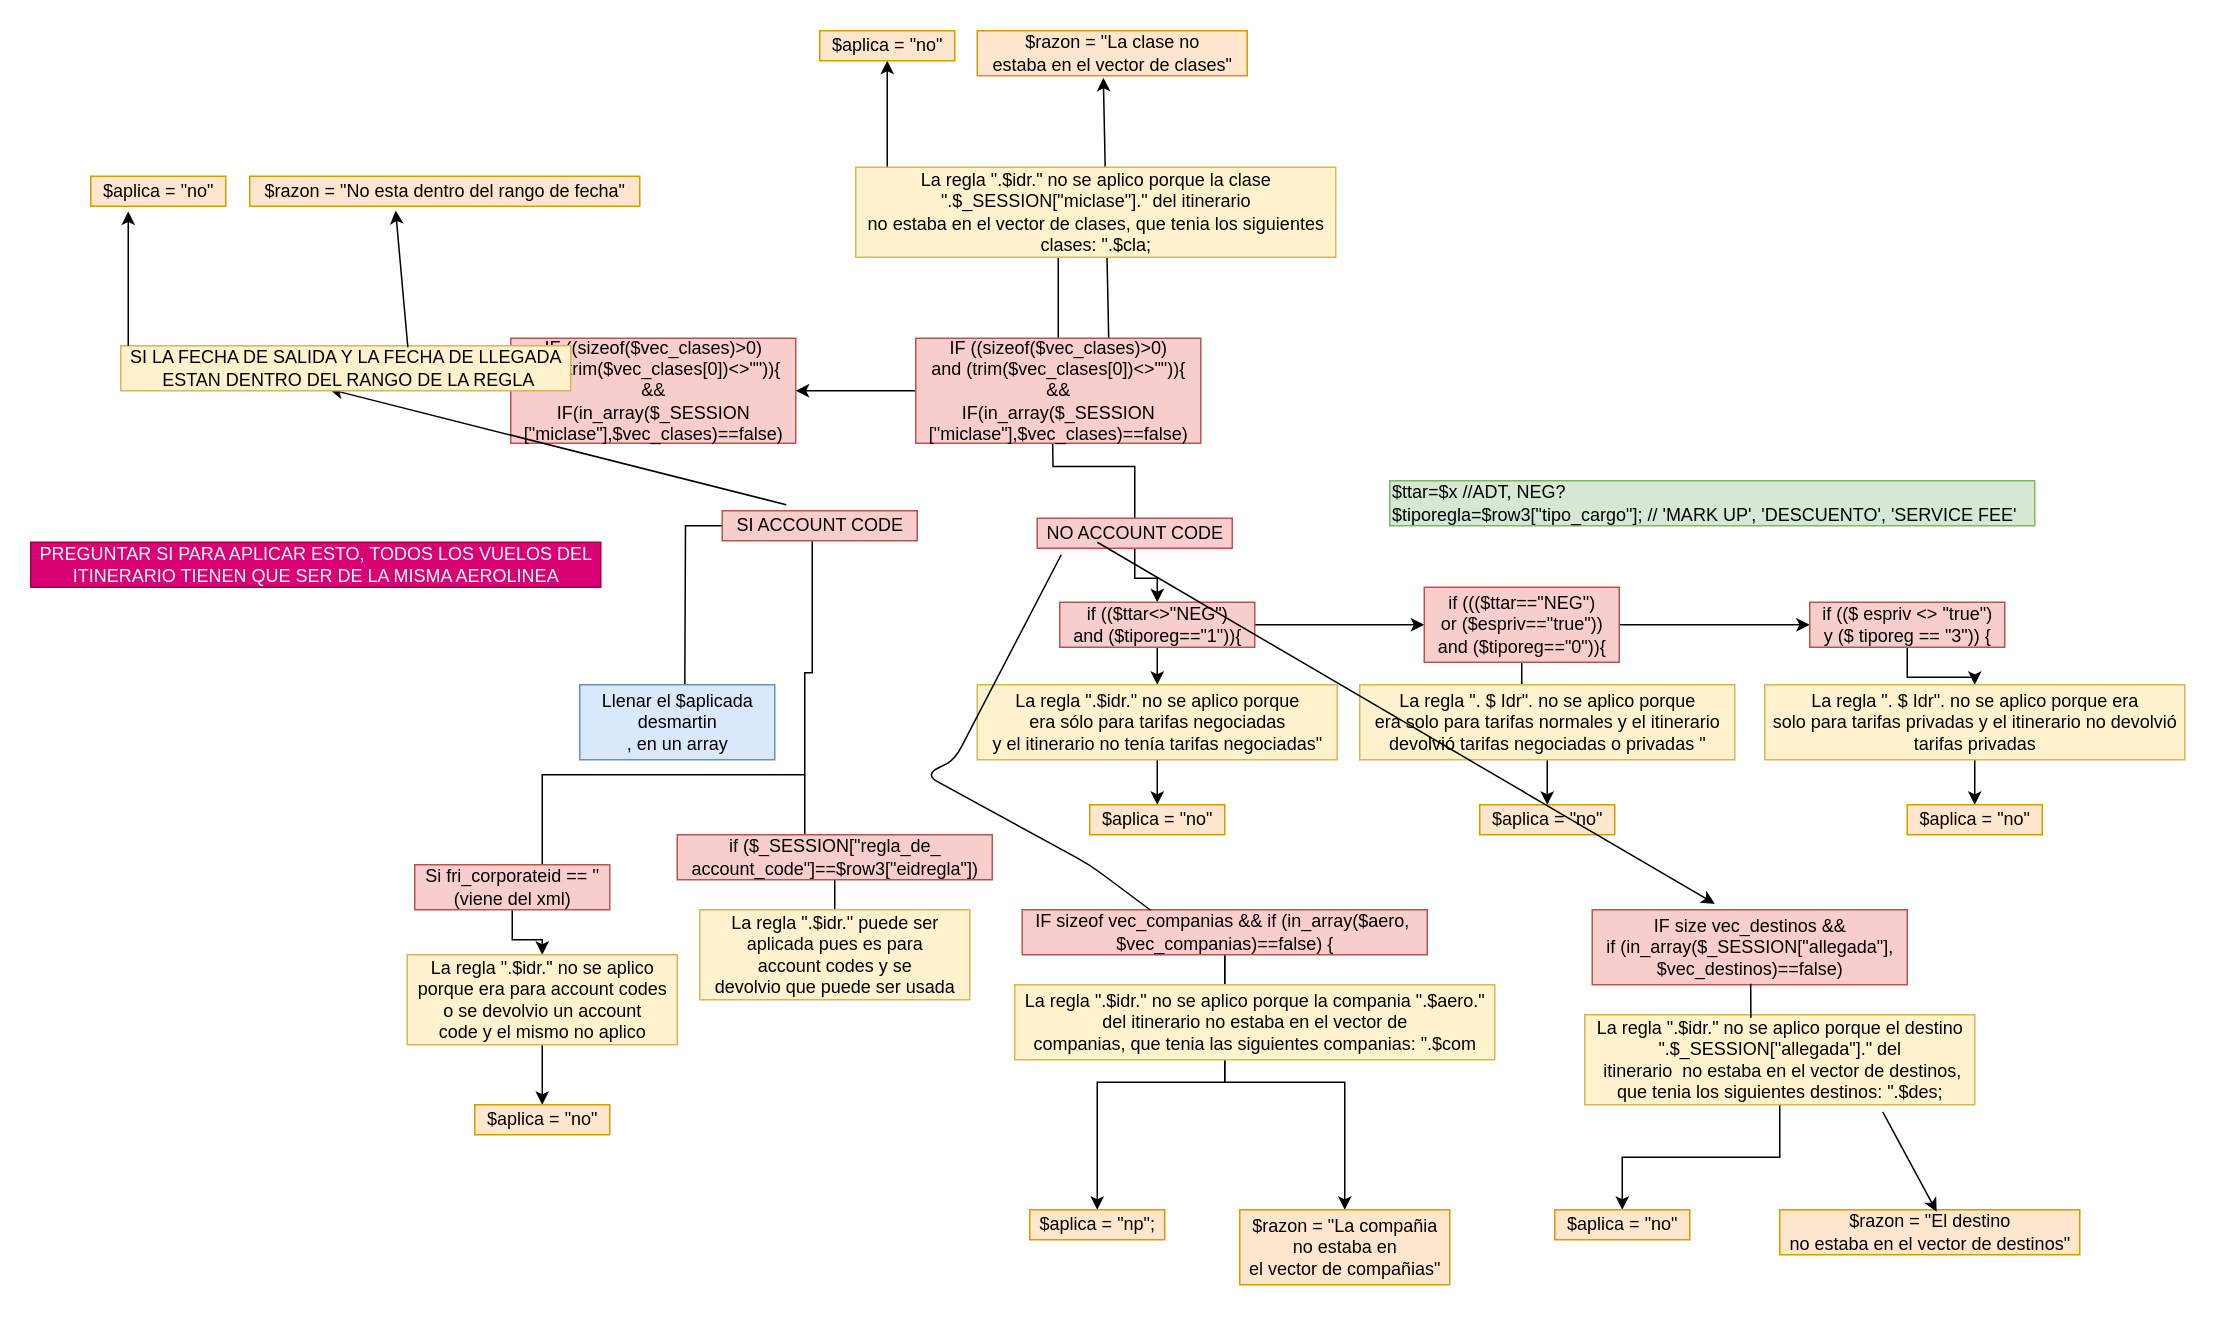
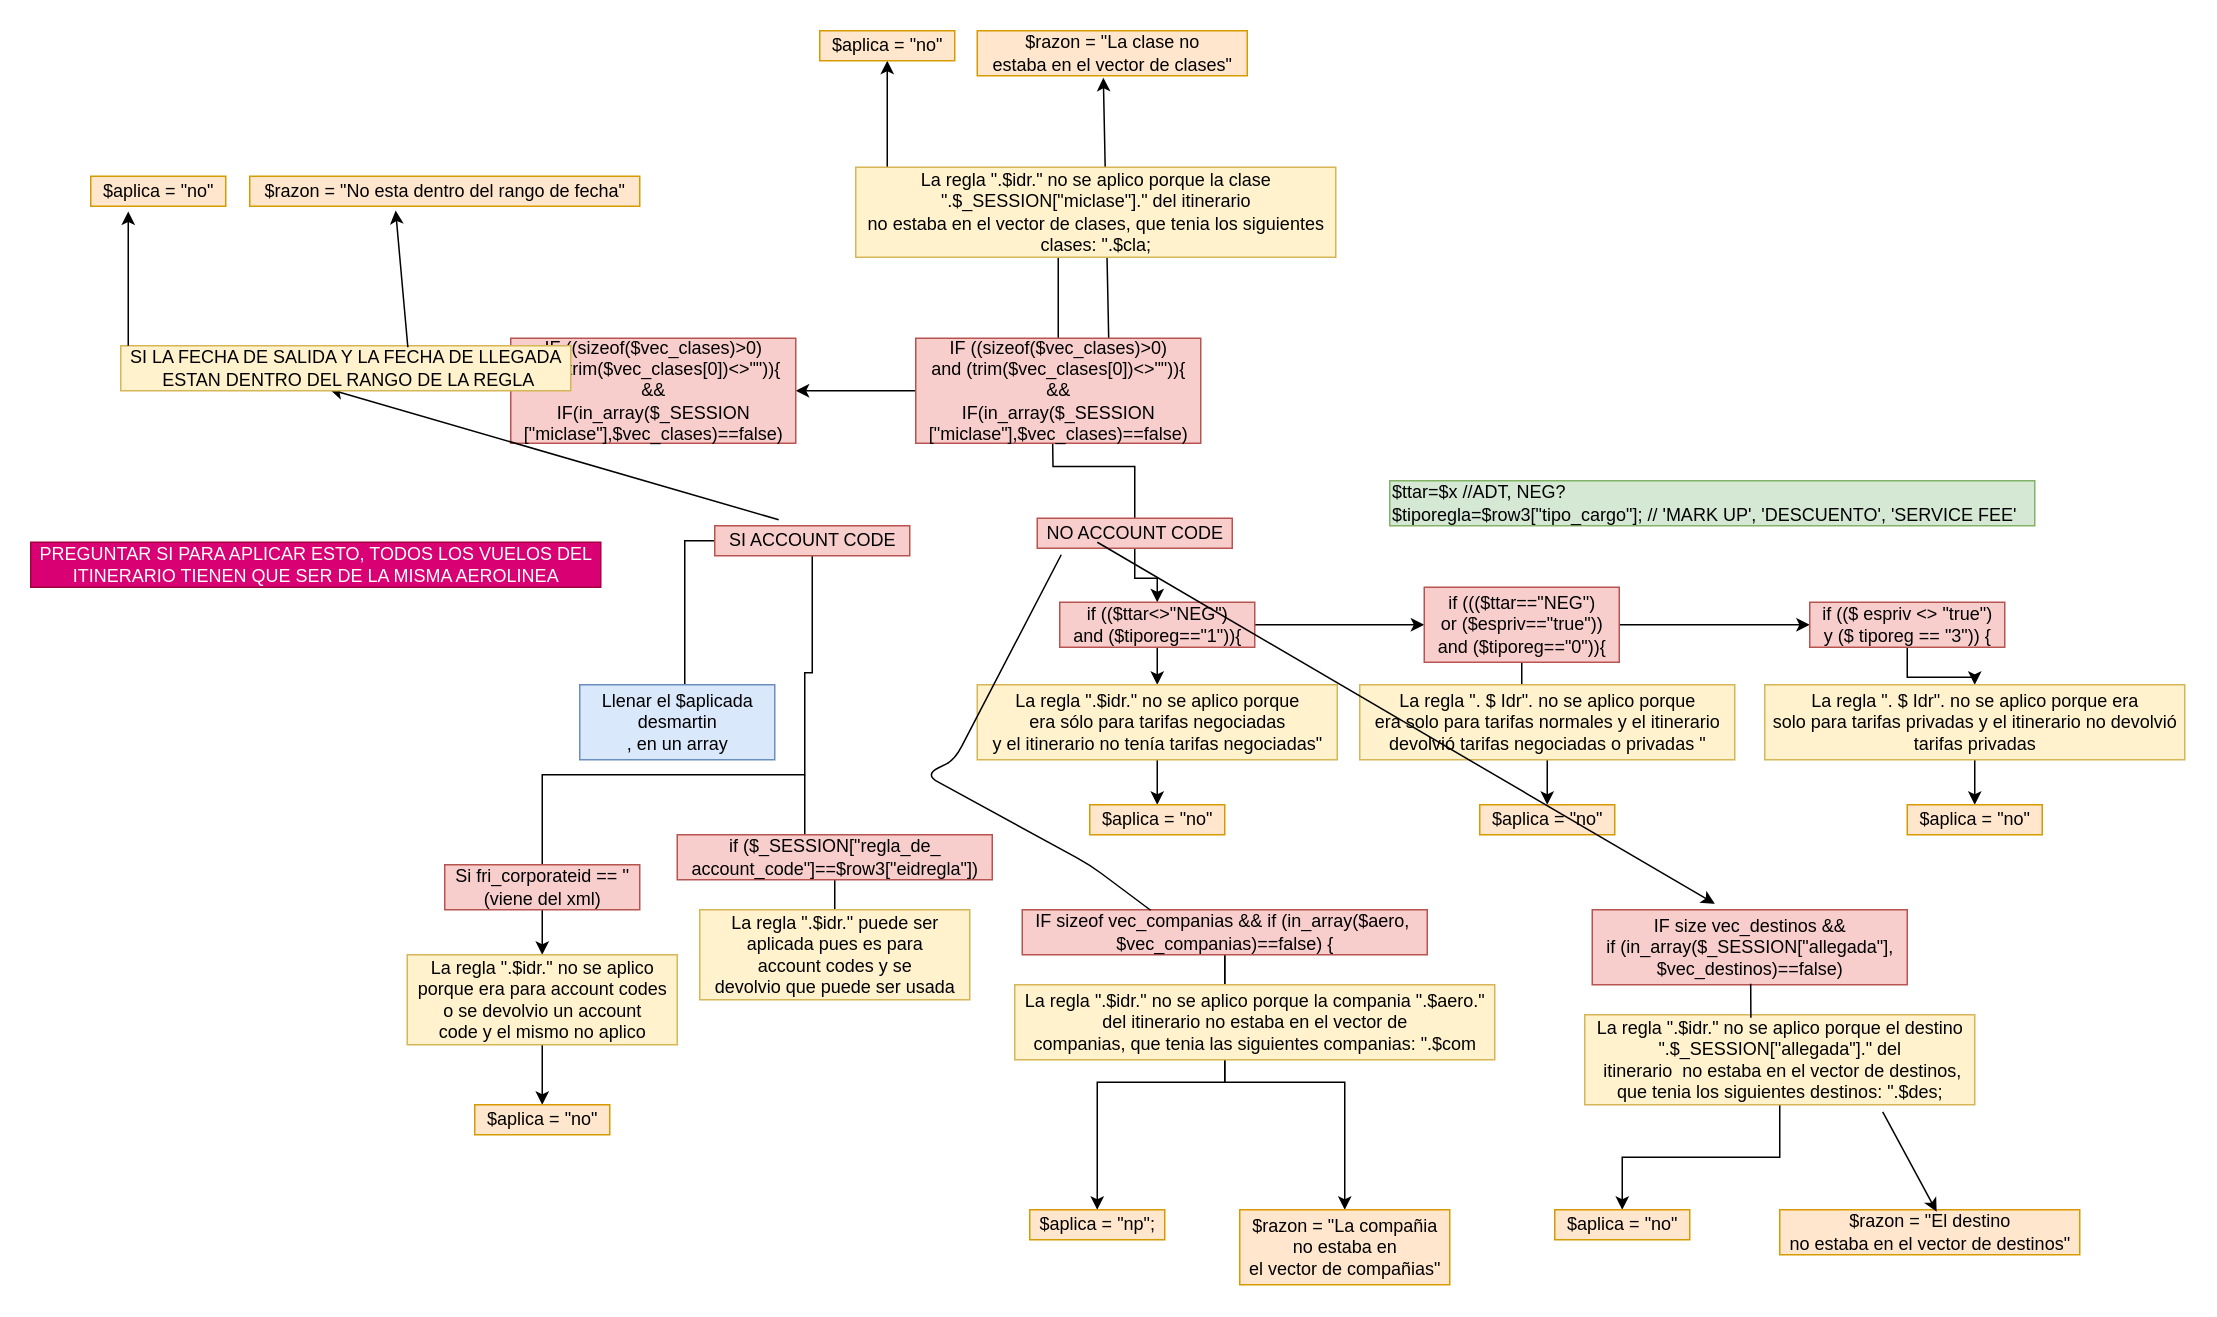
(820, 526) -> (812, 541)
(512, 887) -> (542, 887)
